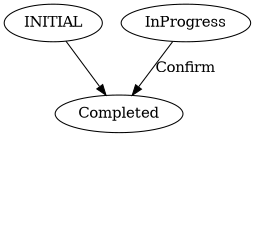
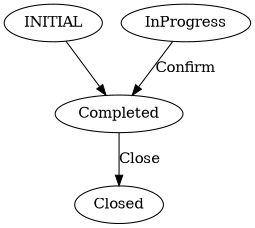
none -> (119, 205)
